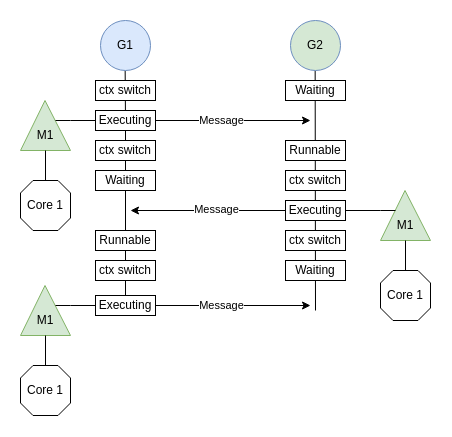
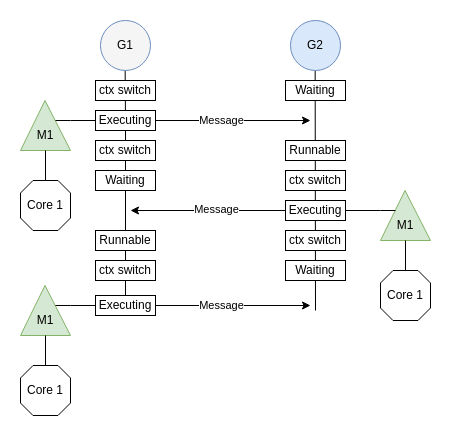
(126, 46) -> (126, 46)
(316, 46) -> (316, 46)
